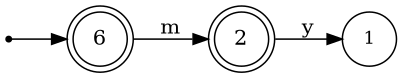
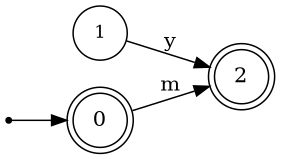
(100, 39) -> (100, 120)
(301, 39) -> (161, 52)
